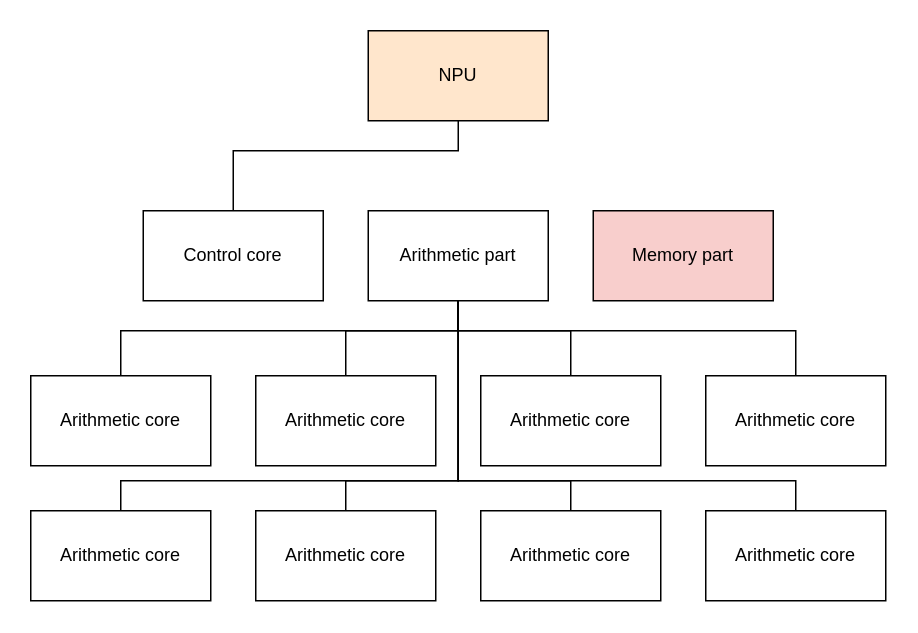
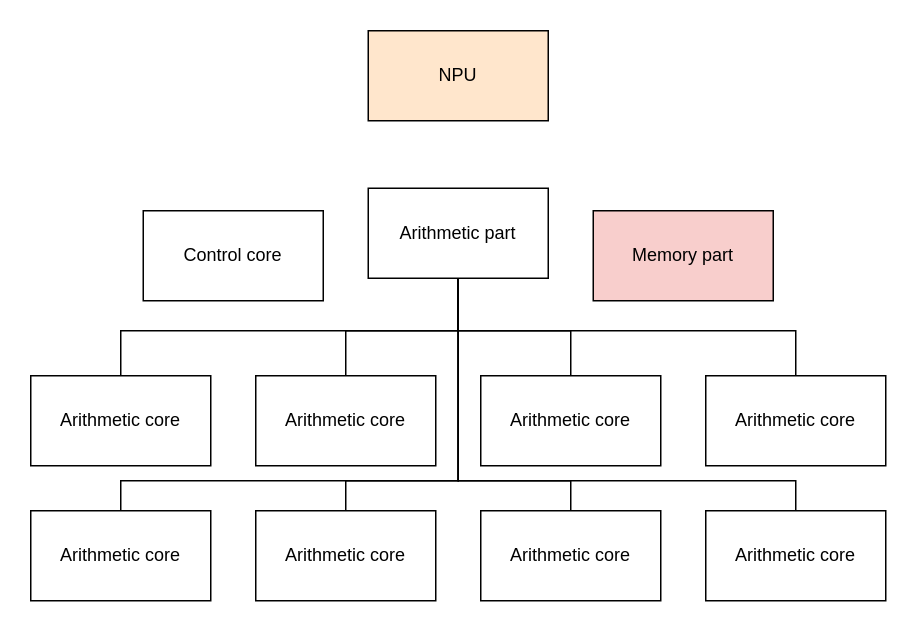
(331, 151) -> none
(458, 256) -> (458, 233)
